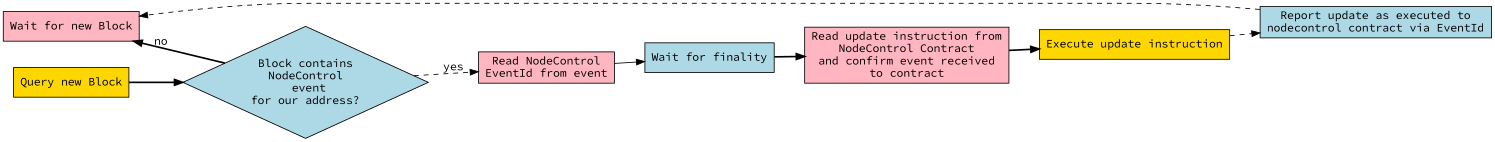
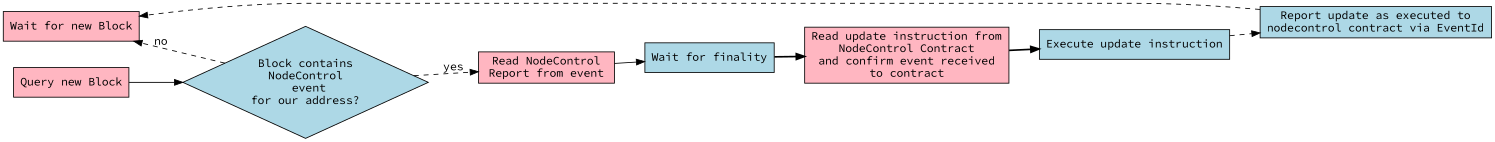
(1135, 44) -> (1135, 44)
(184, 53) -> (184, 53)
(546, 68) -> (546, 68)
(71, 82) -> (71, 82)
(152, 82) -> (152, 82)
